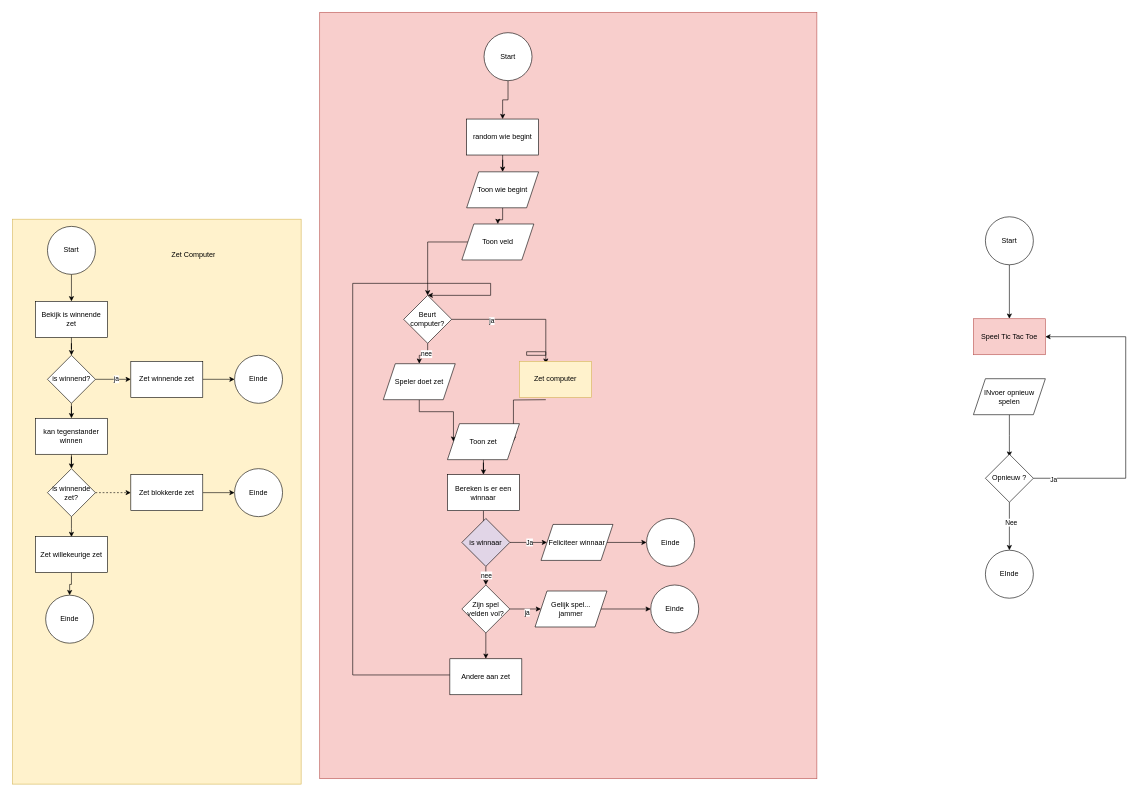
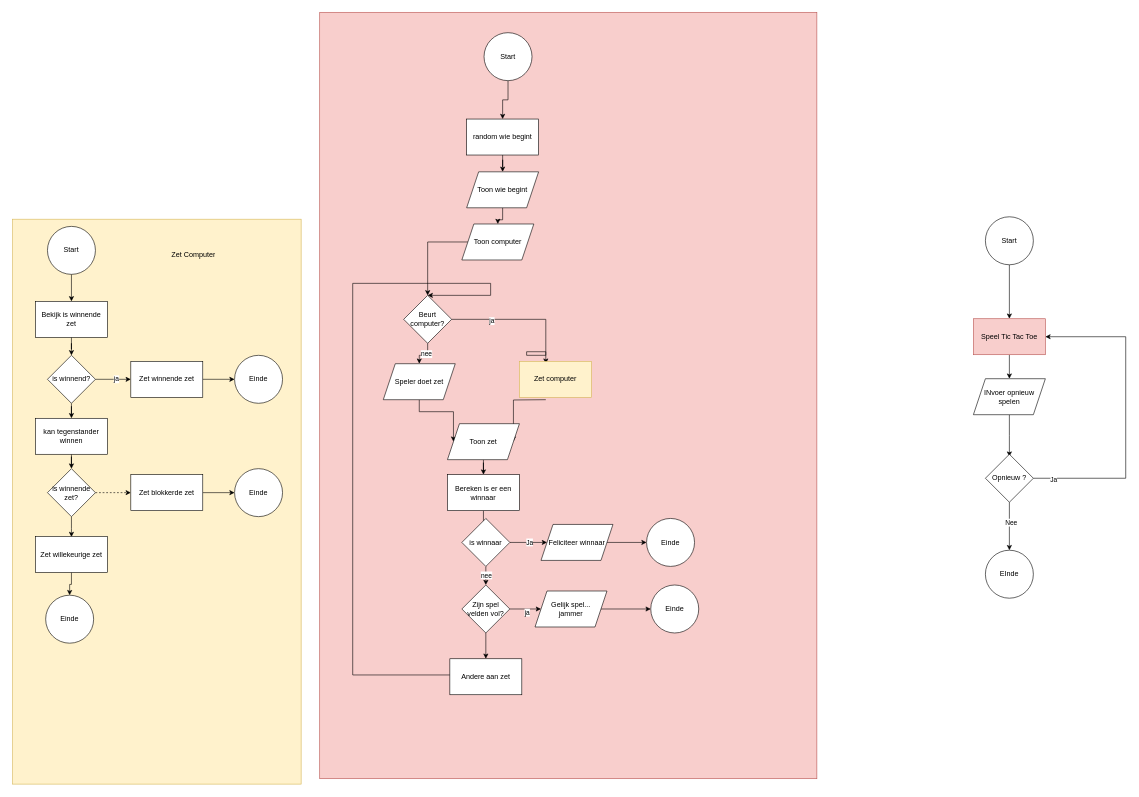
(498, 242) -> (498, 242)
none -> (1010, 365)
(486, 543) -> (486, 543)
